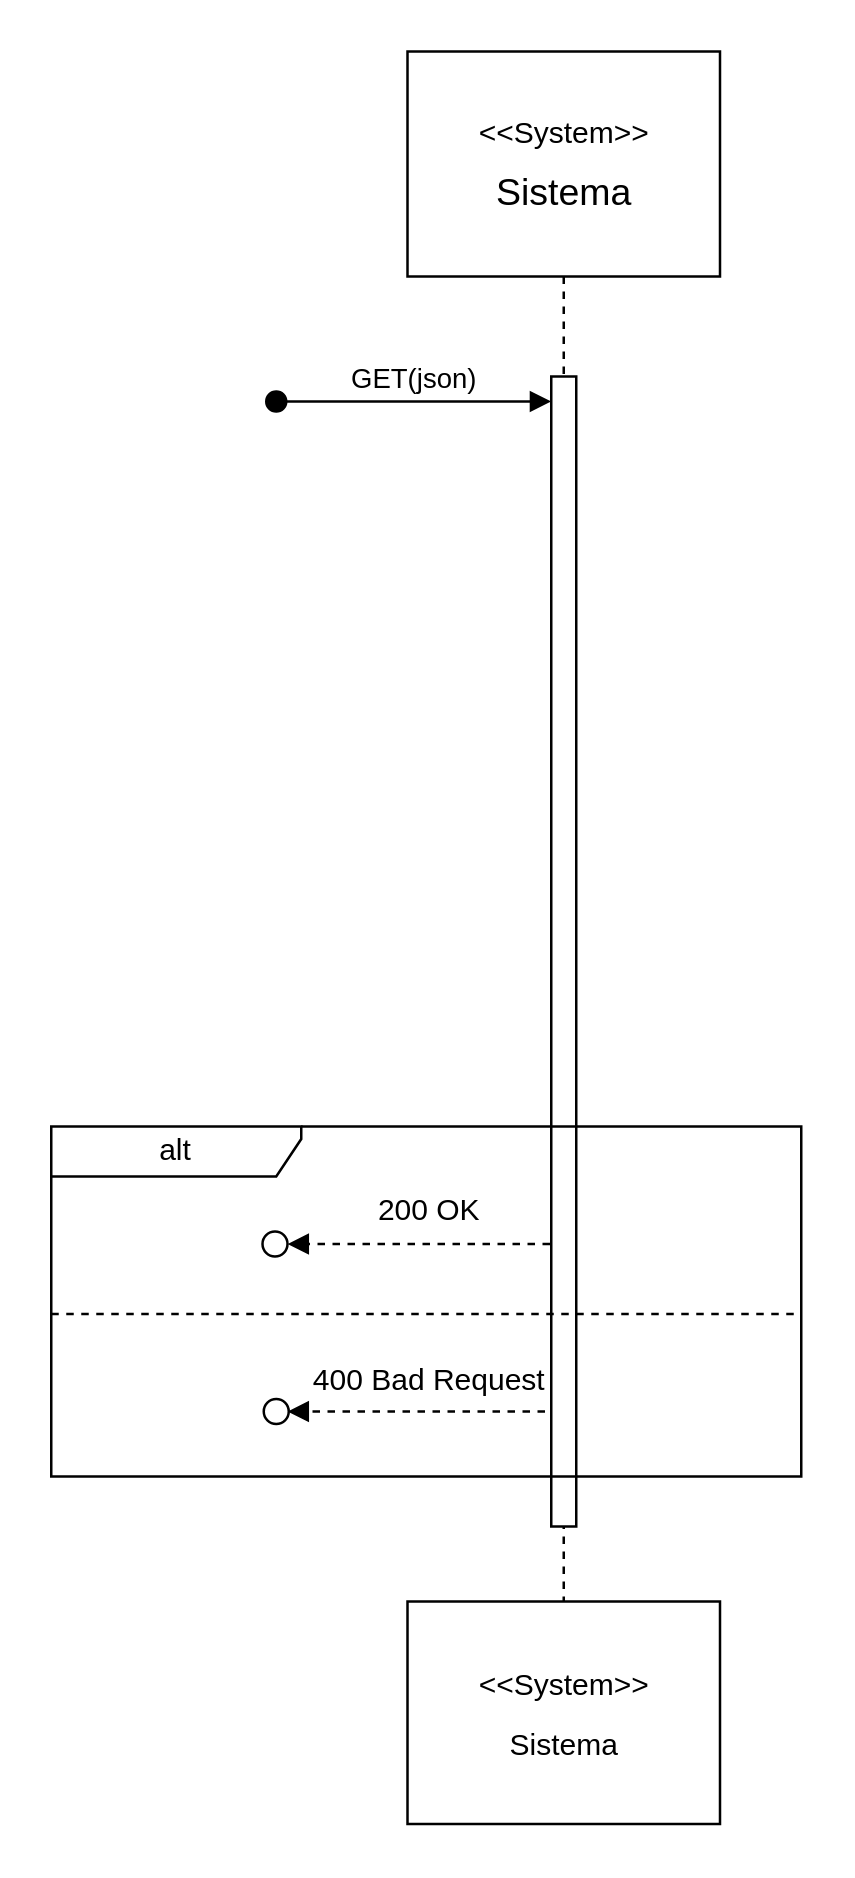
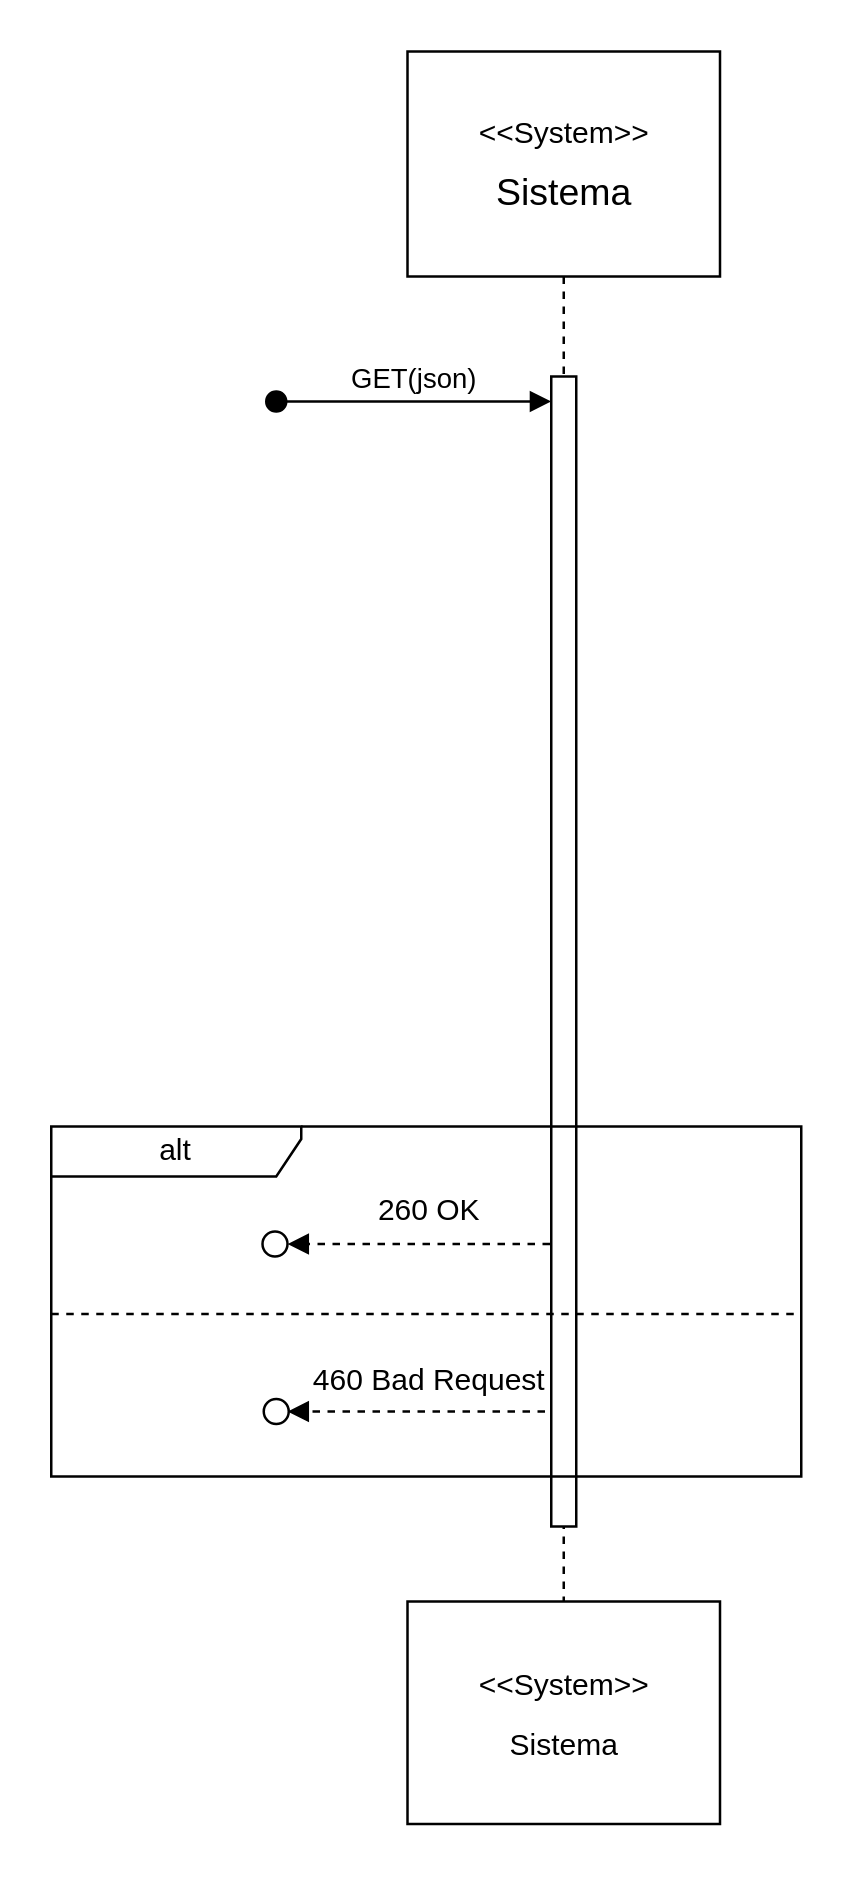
(430, 1211) -> (430, 1211)
(430, 1381) -> (430, 1381)
